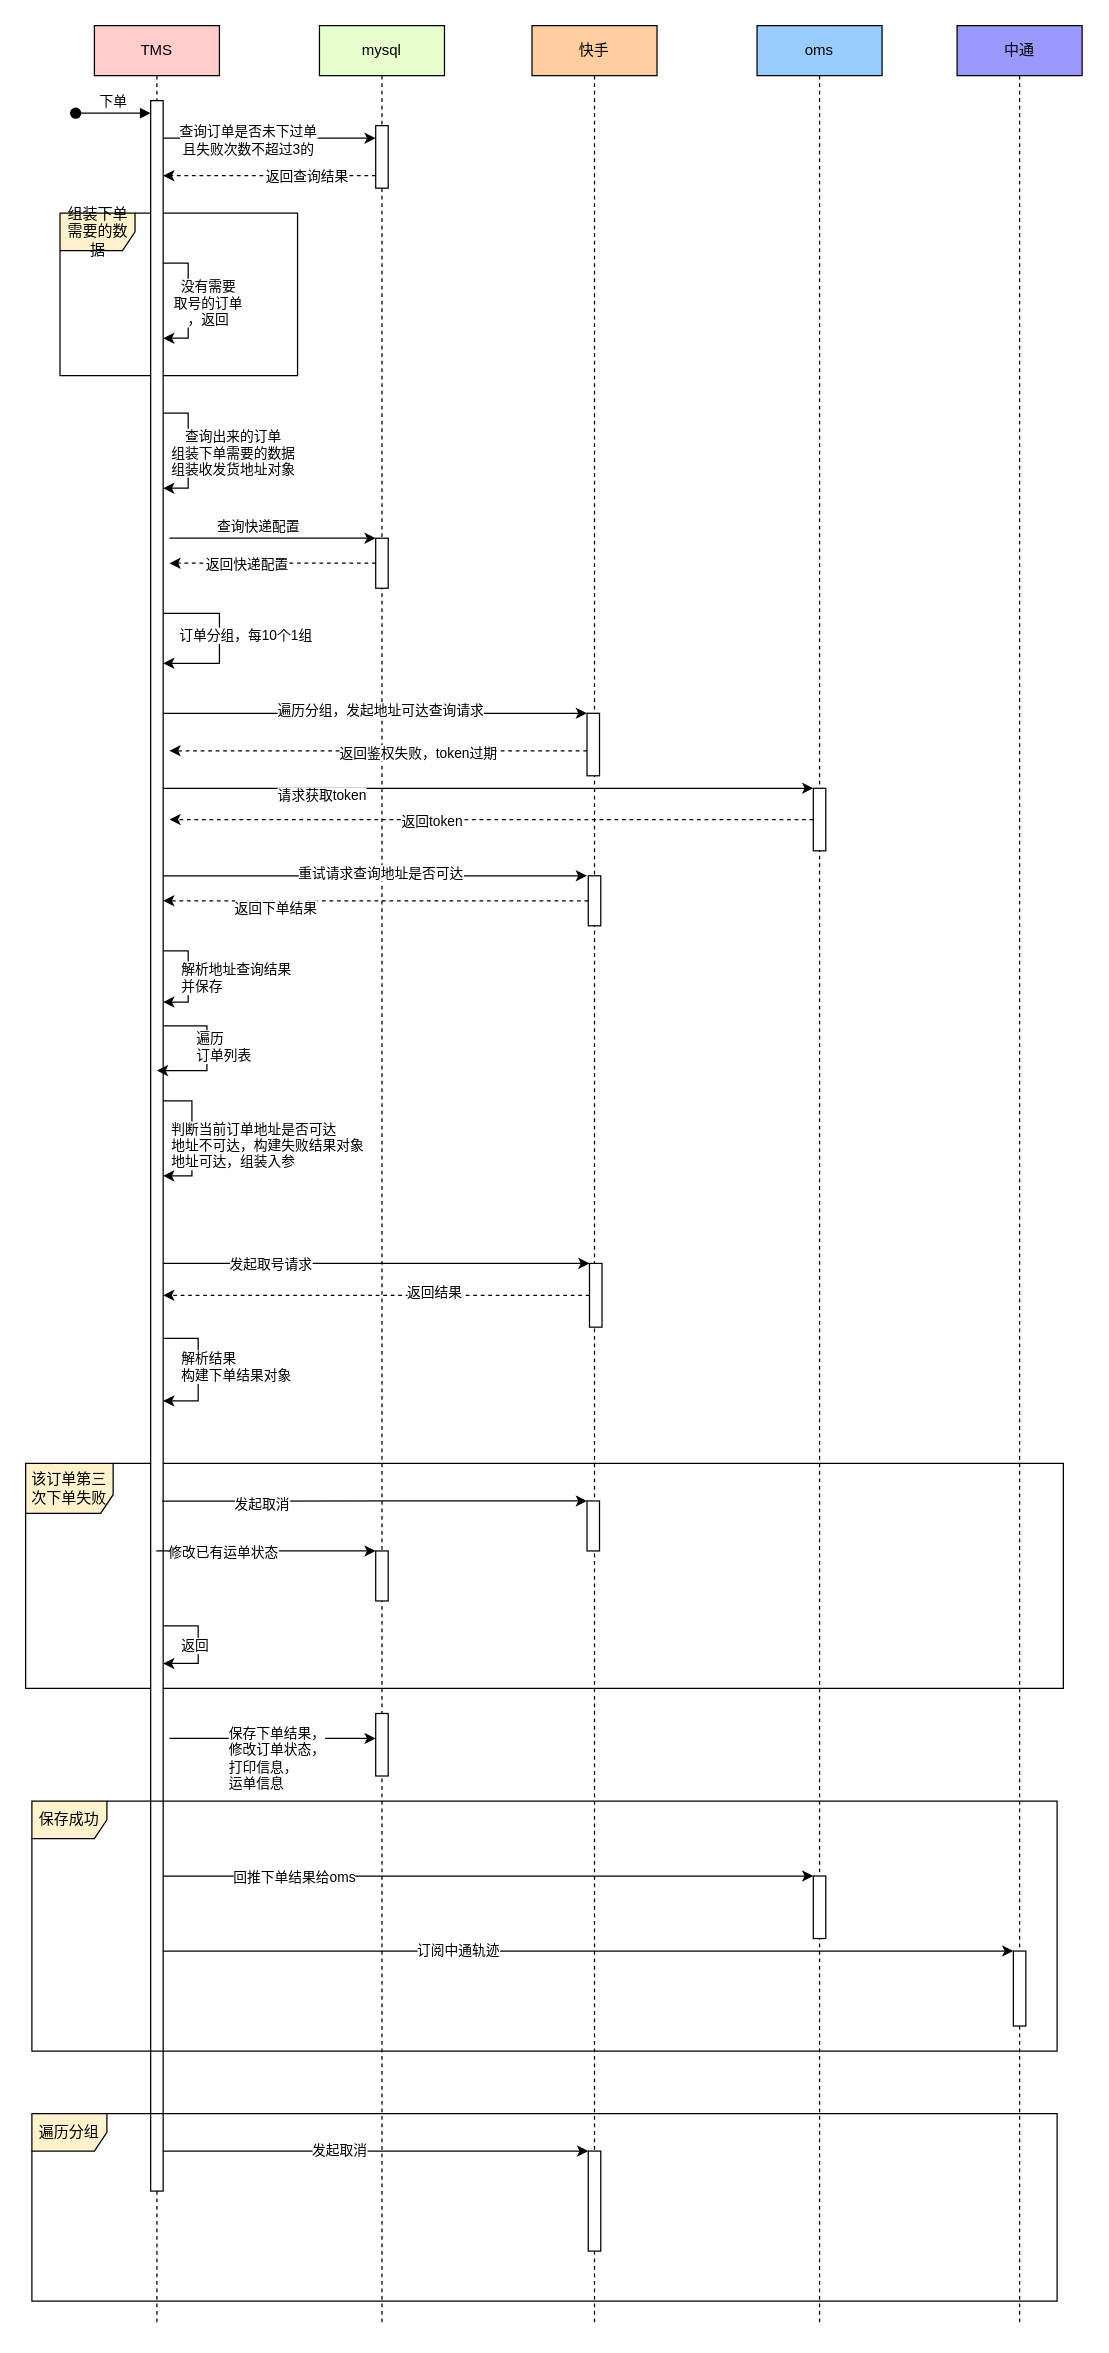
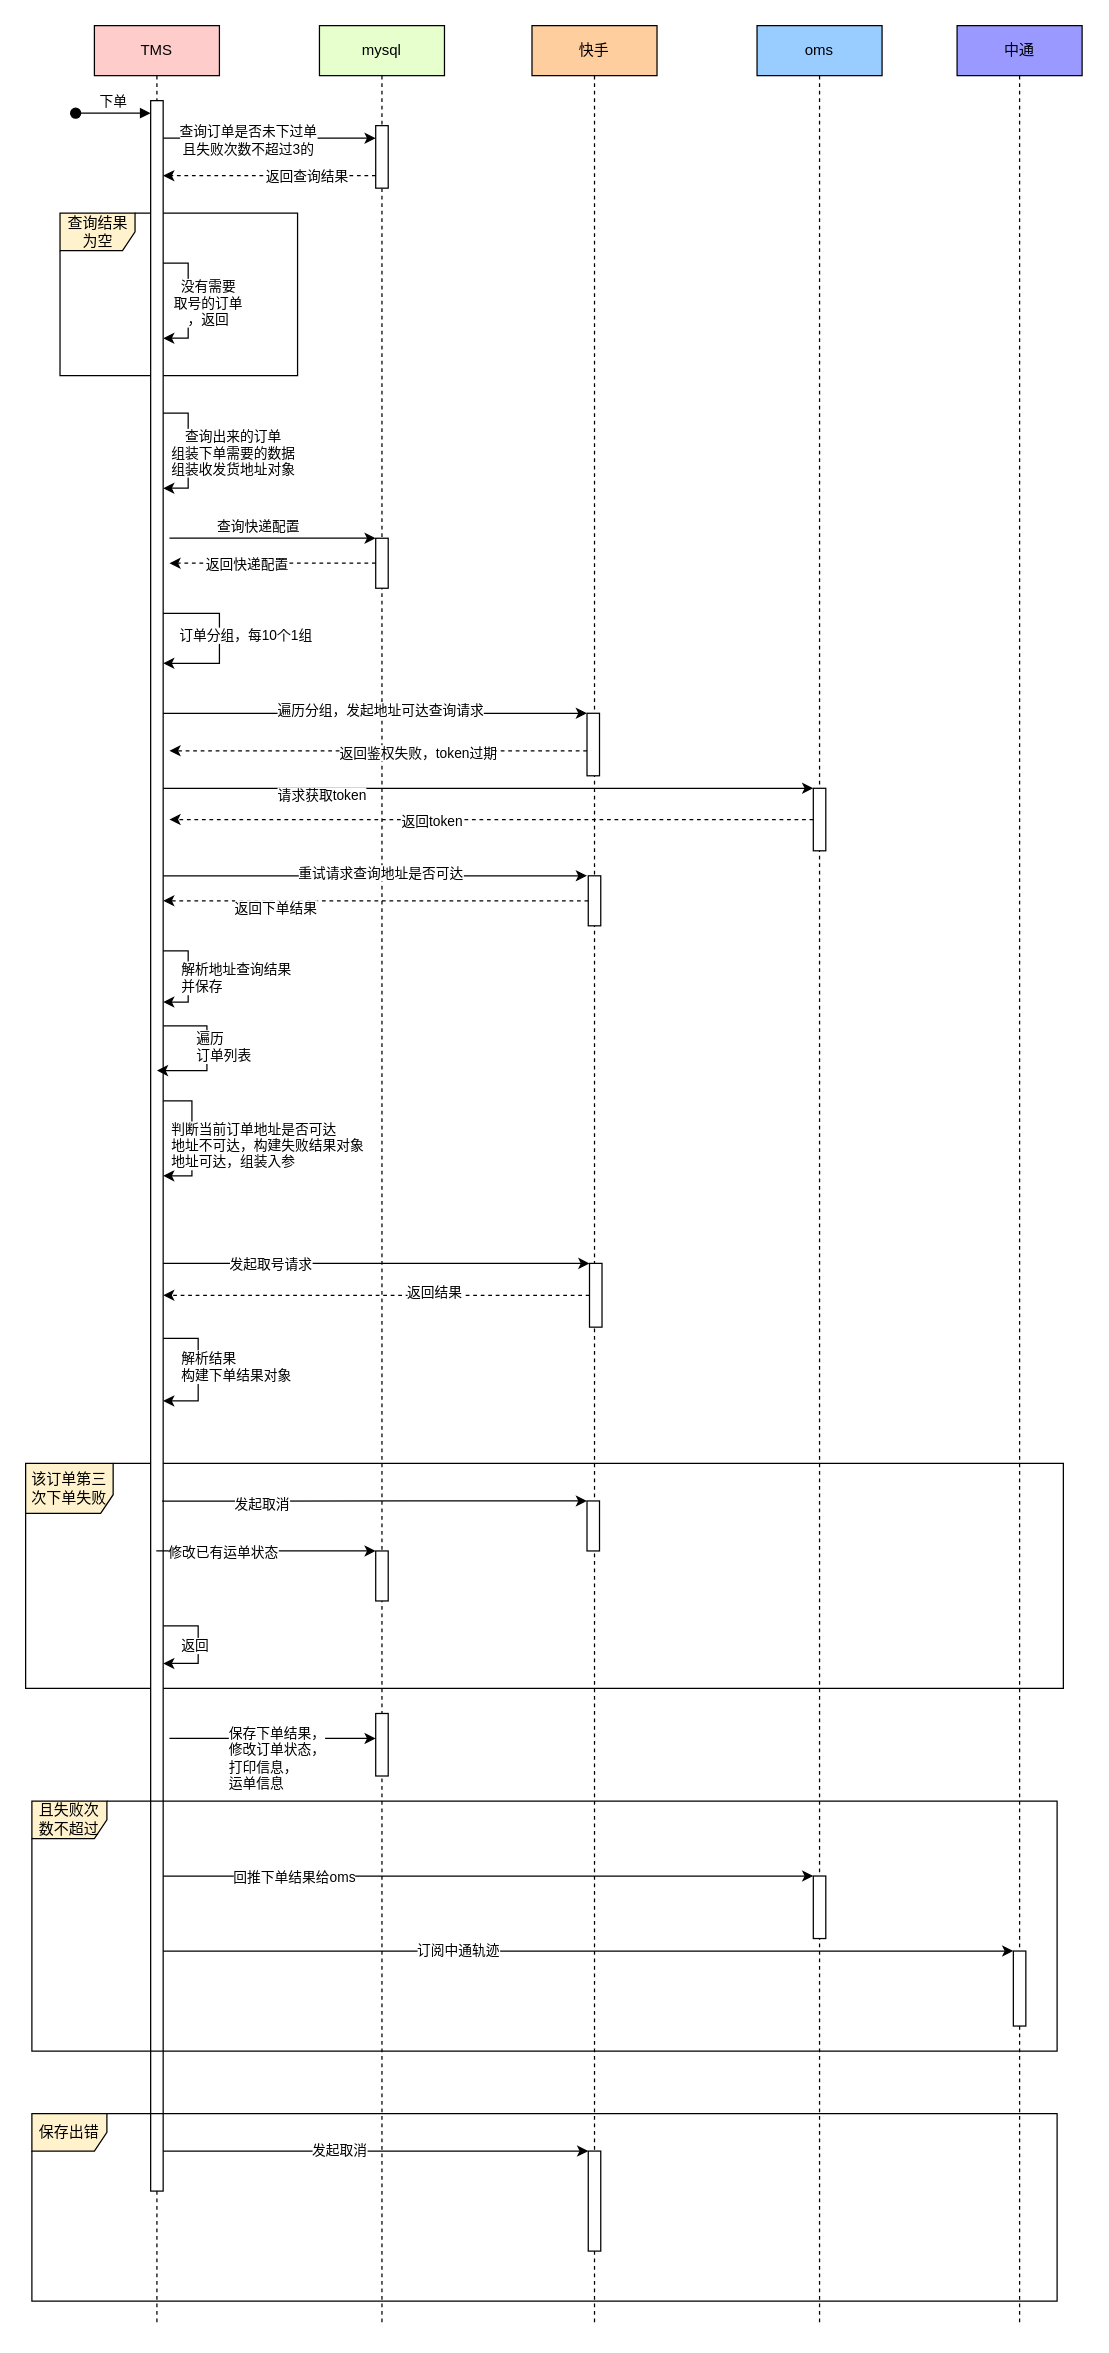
(98, 232) -> (98, 232)
(69, 1819) -> (69, 1819)
(69, 2132) -> (69, 2132)
